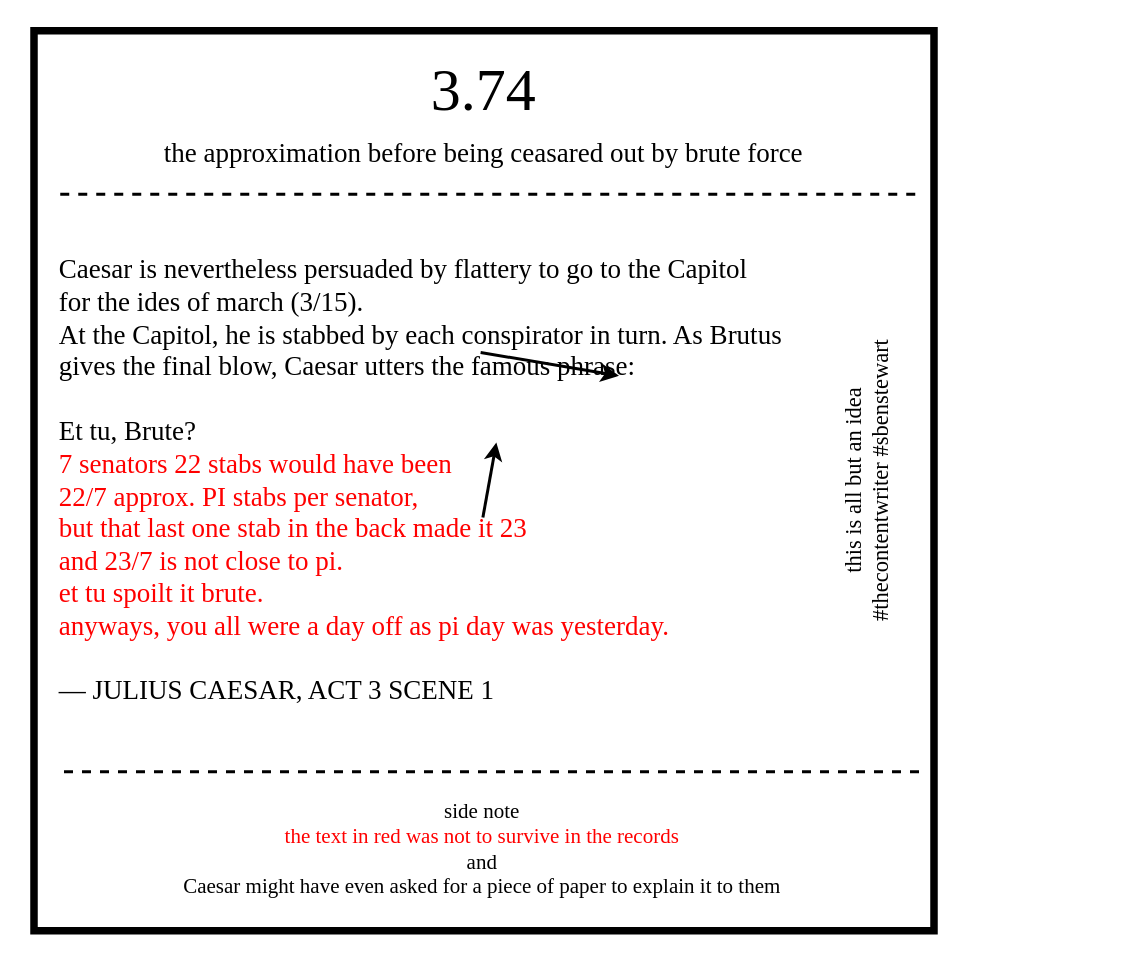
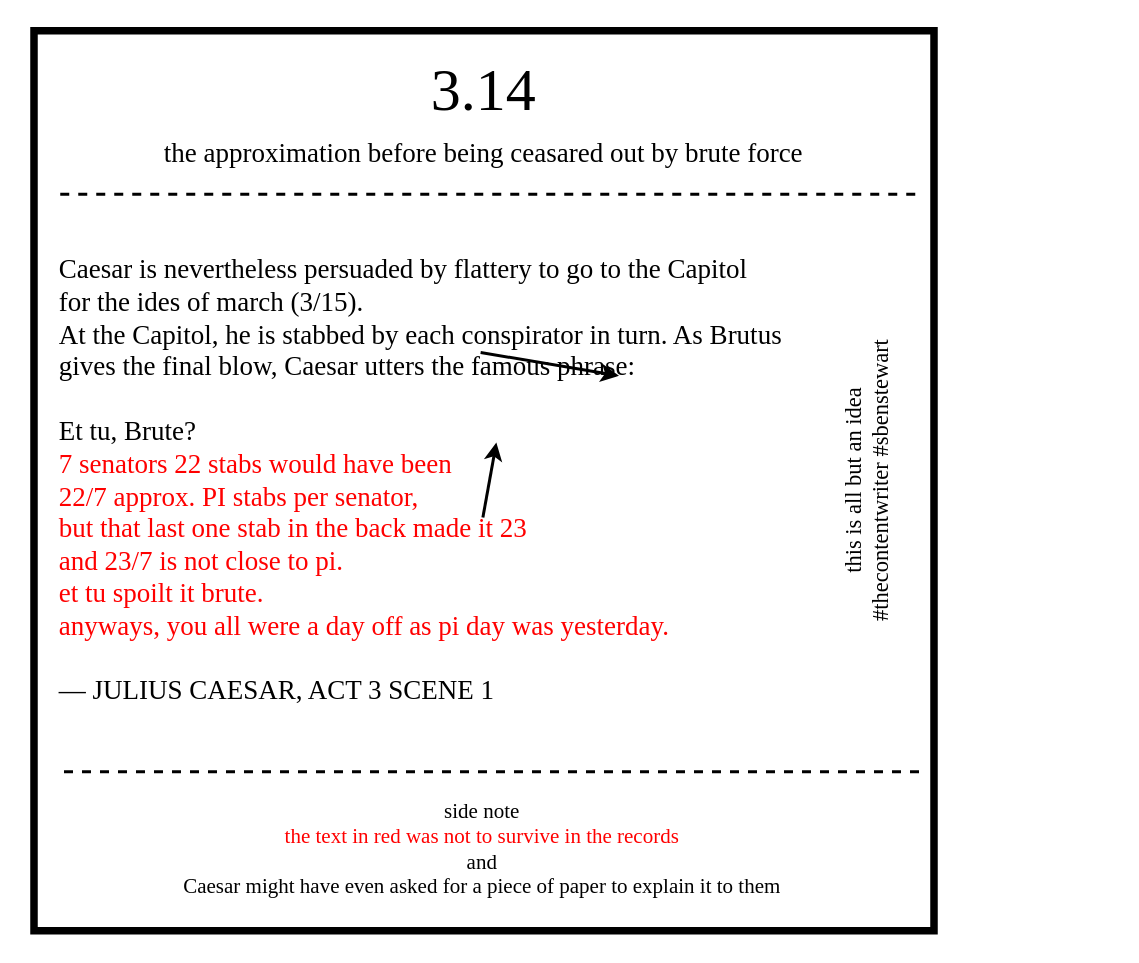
(484, 89) -> (484, 89)
